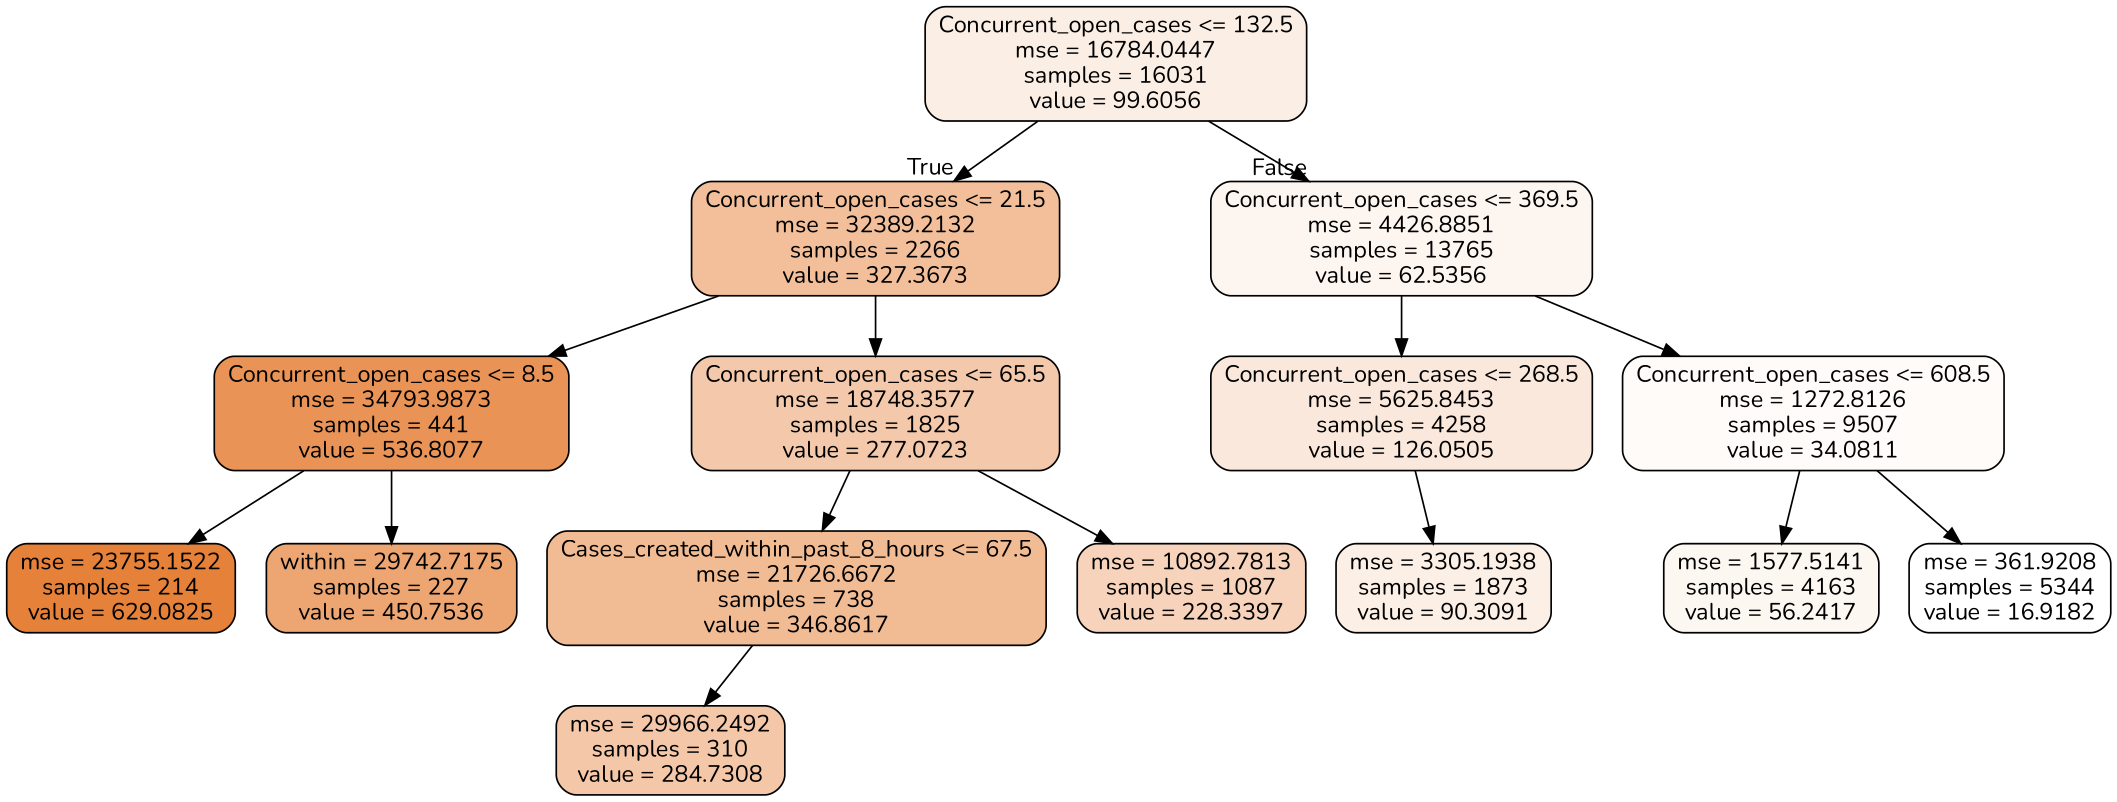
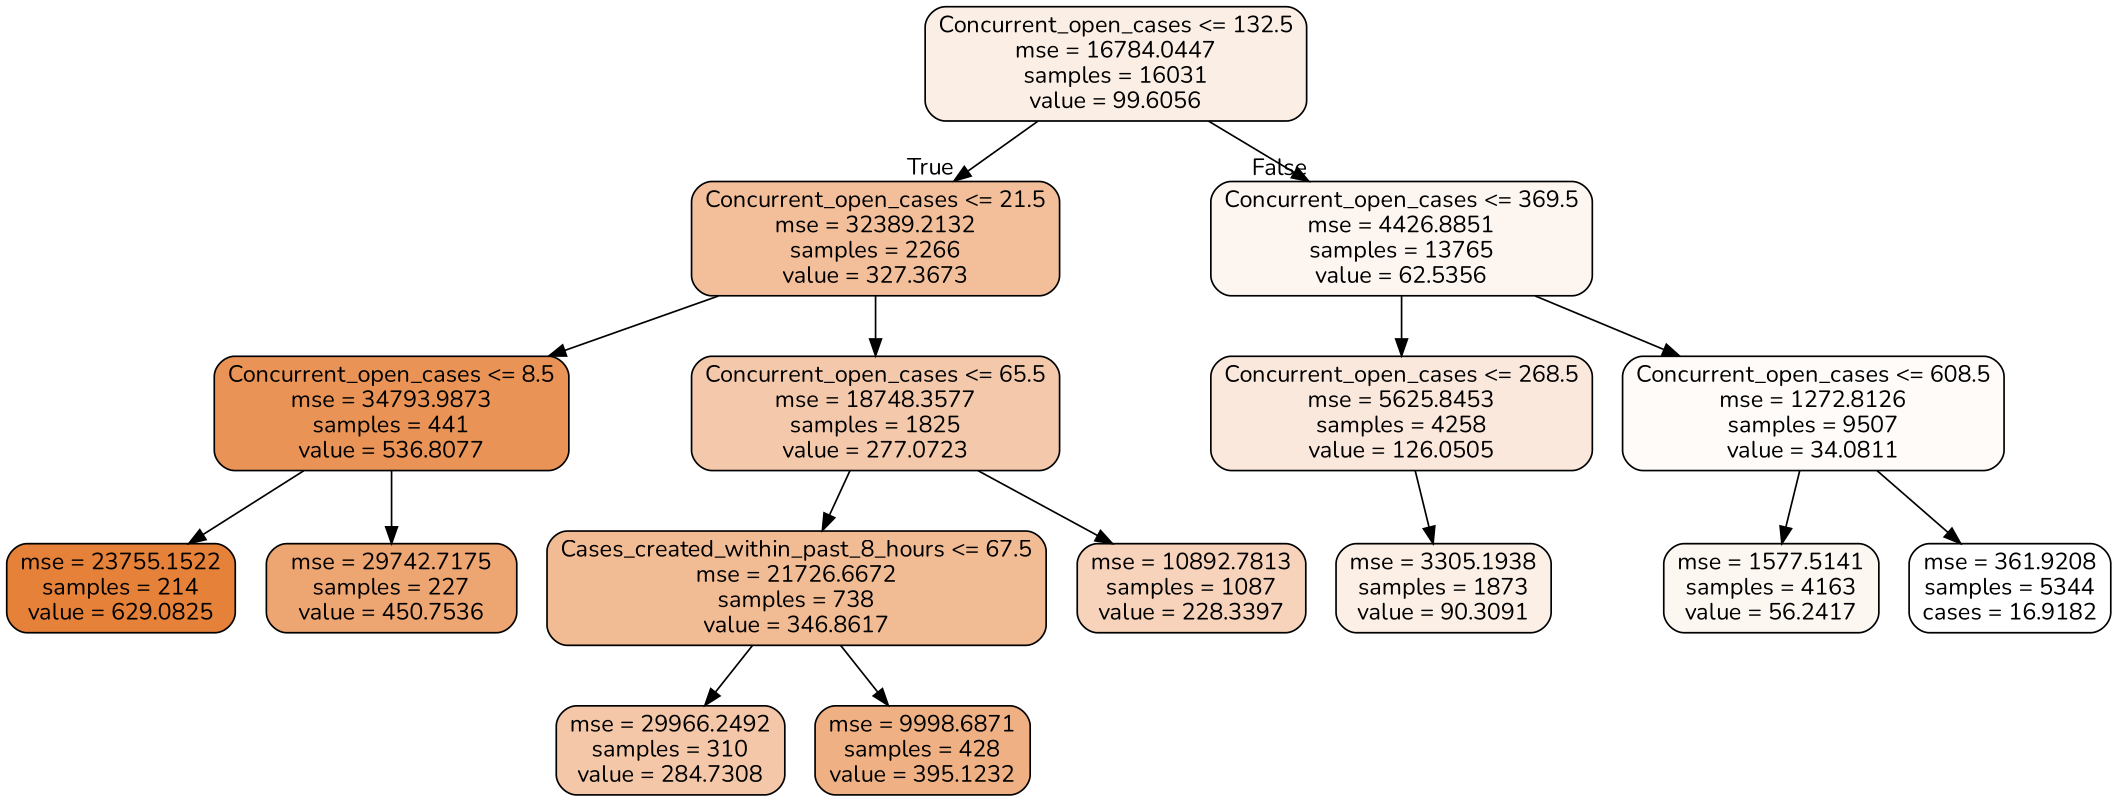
(392, 588) -> (392, 588)
(2010, 588) -> (2010, 588)
none -> (923, 750)
